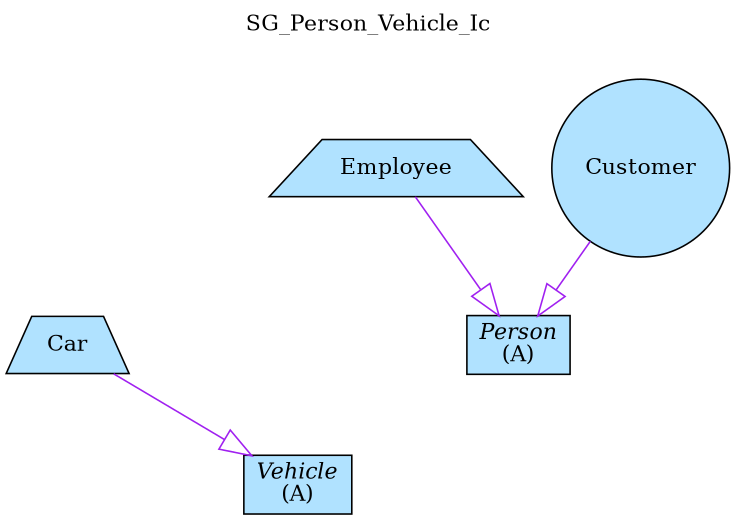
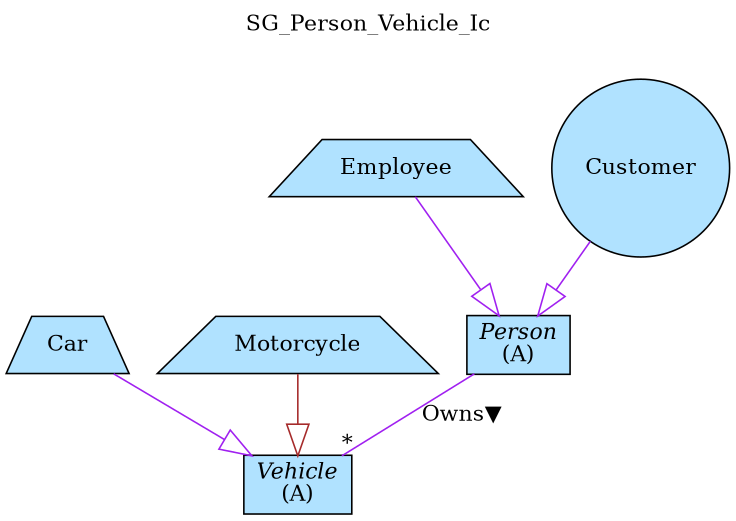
none -> (298, 345)
none -> (408, 415)
